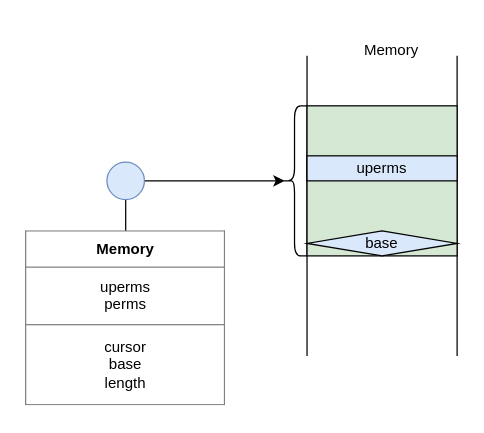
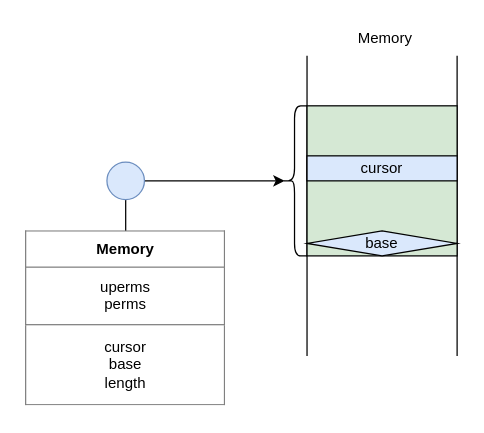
(399, 51) -> (393, 38)
(382, 168) -> (382, 168)
